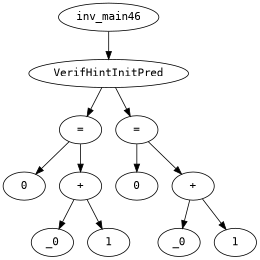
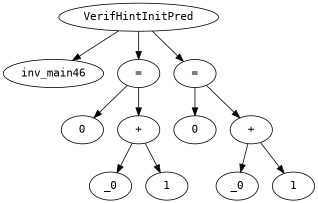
(109, 42) -> (99, 44)
